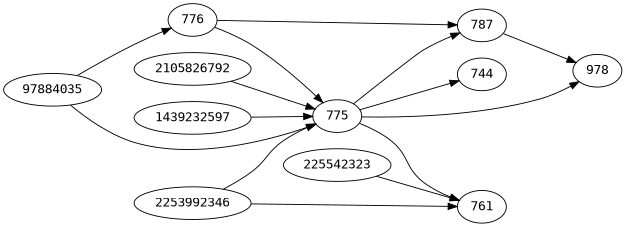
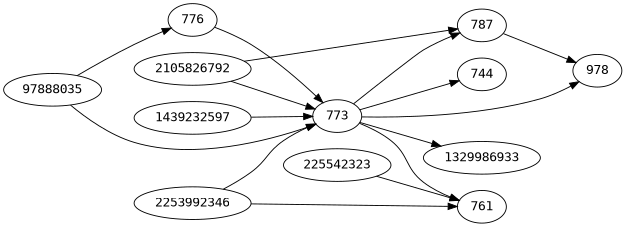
(333, 23) -> (346, 46)
(53, 90) -> (53, 90)
(337, 116) -> (337, 116)
none -> (482, 158)
